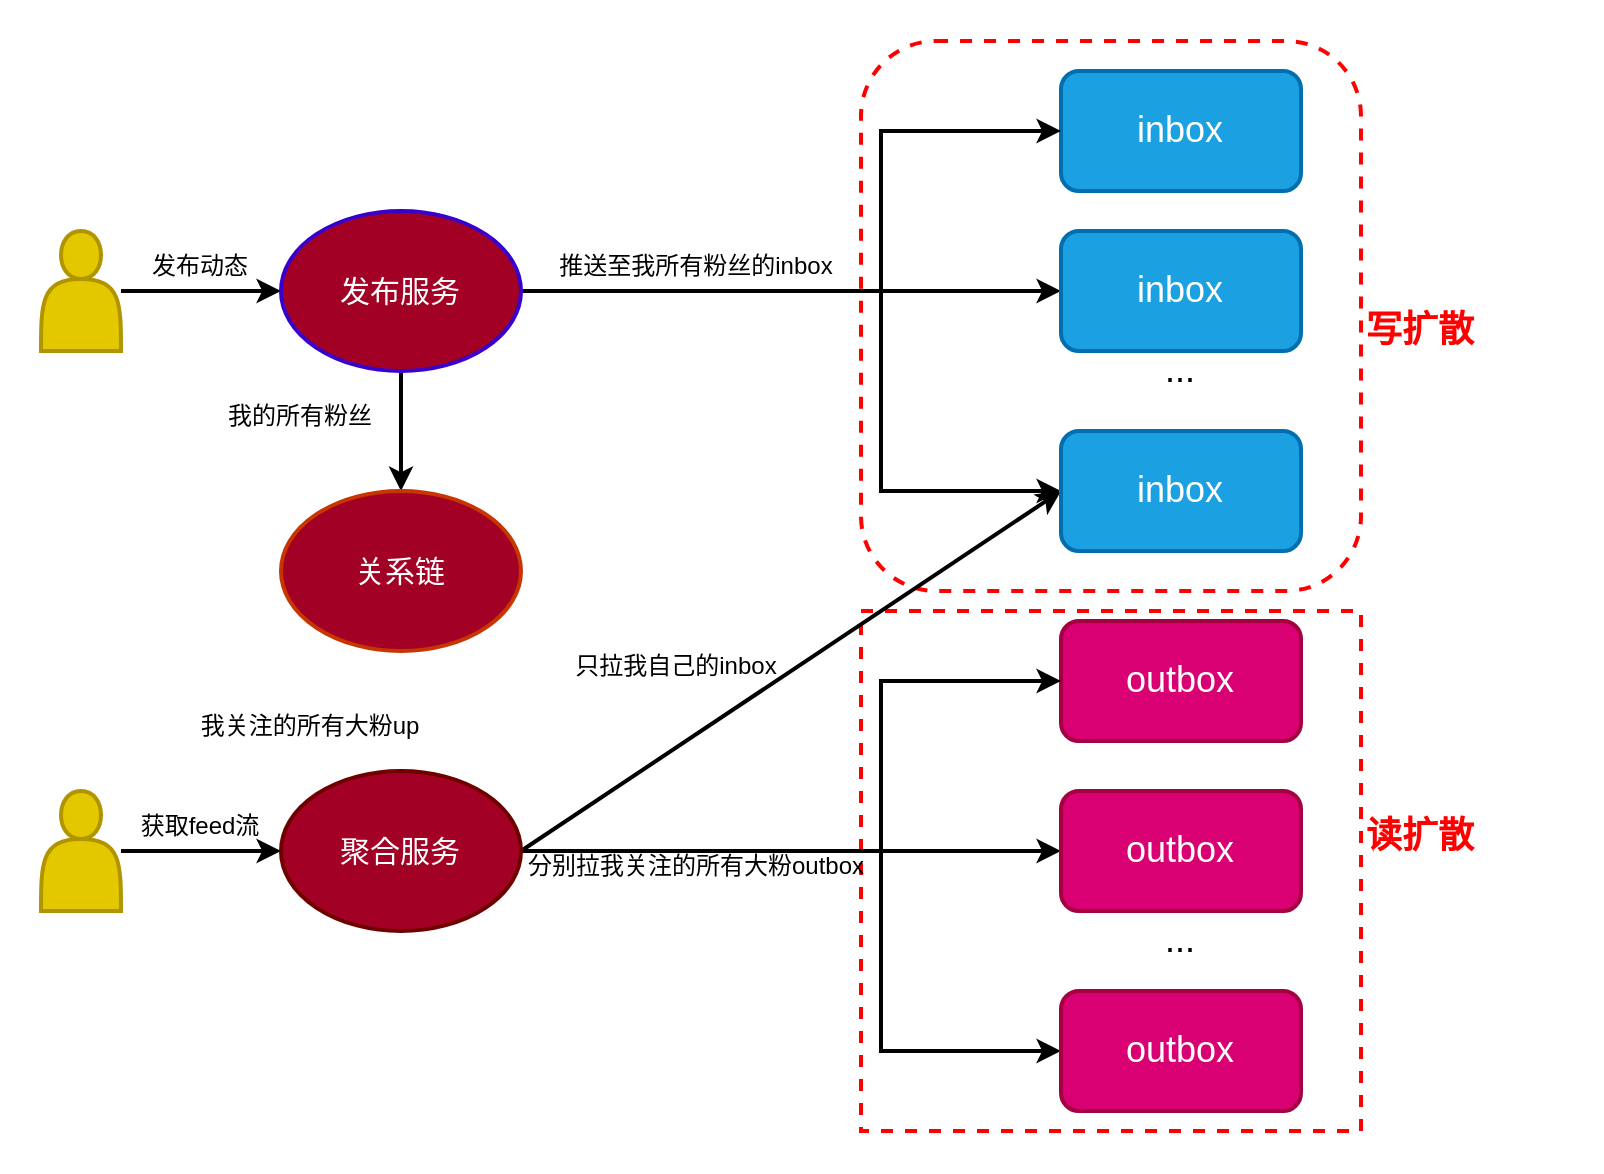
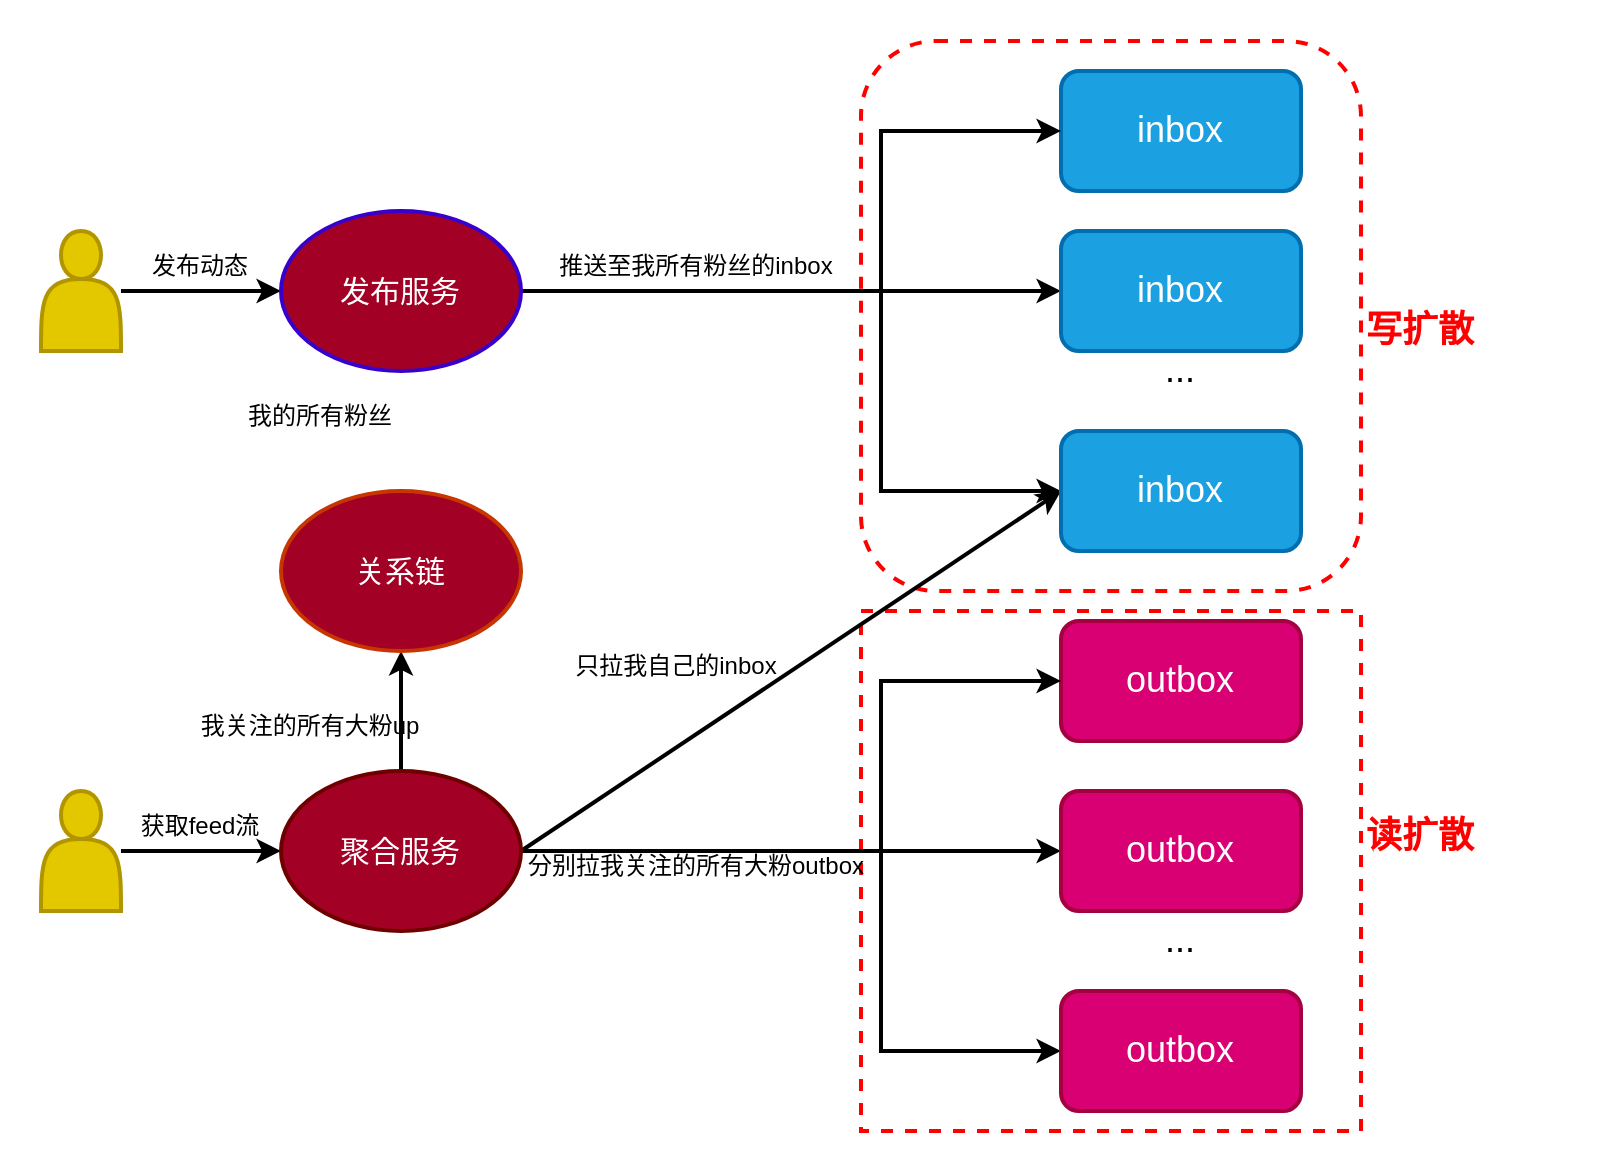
(301, 416) -> (321, 416)
(401, 422) -> none
none -> (401, 719)
